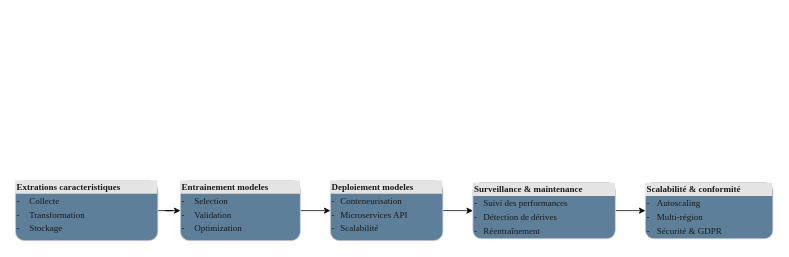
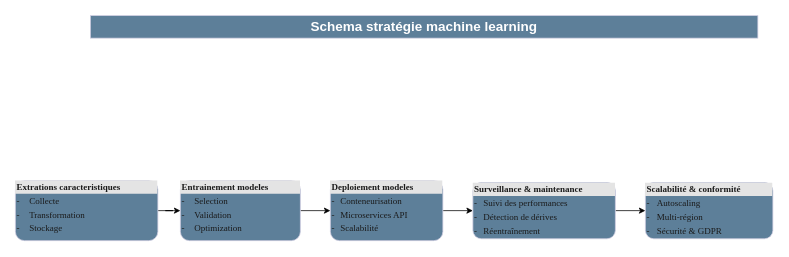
none -> (424, 27)
